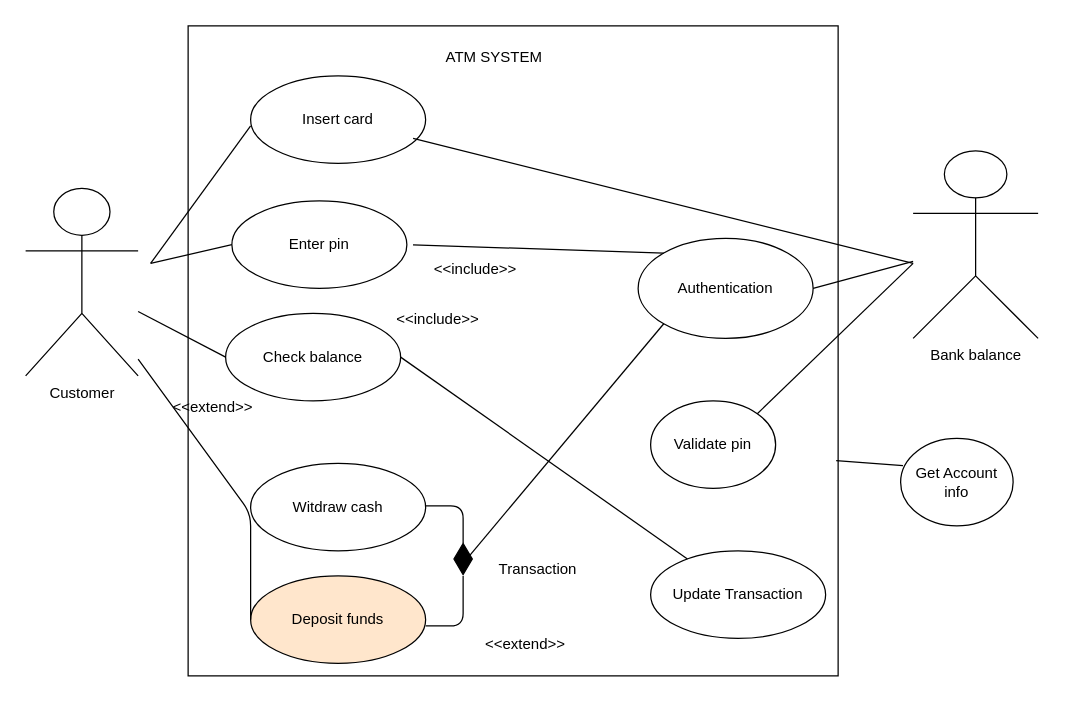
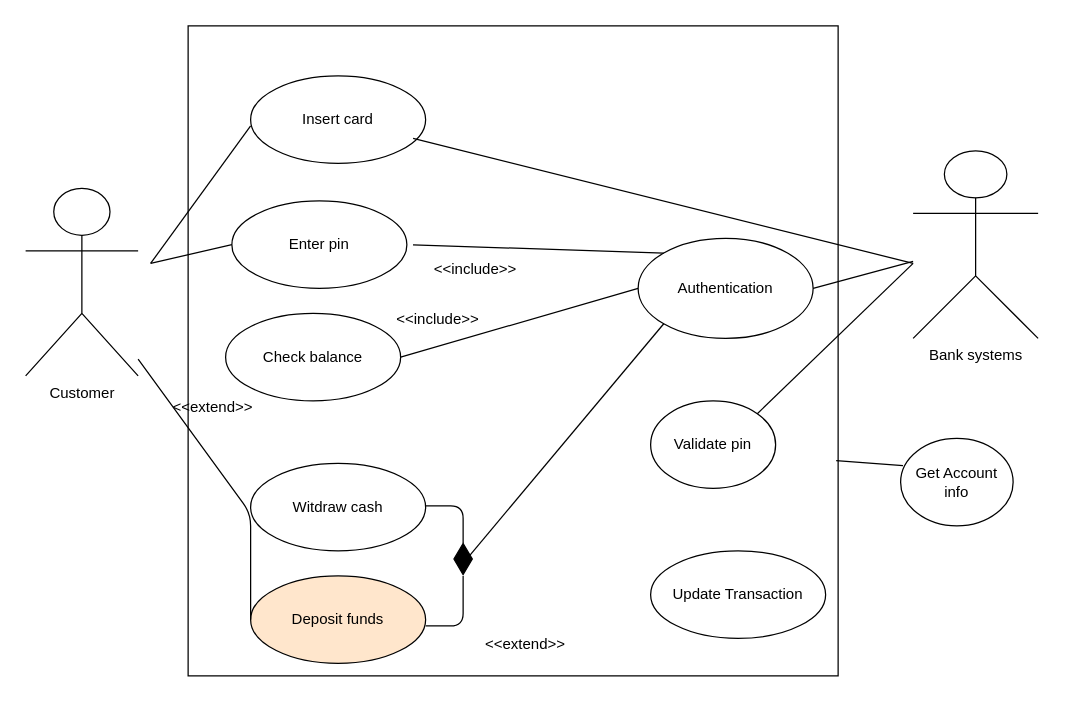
(494, 57) -> none
(182, 334) -> none
(976, 356) -> (976, 356)
(544, 458) -> (519, 323)
(538, 569) -> none
